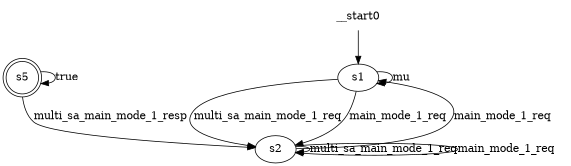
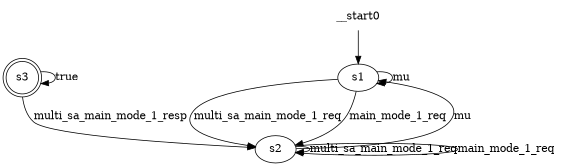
(22, 78) -> (22, 78)
(502, 116) -> (463, 116)
